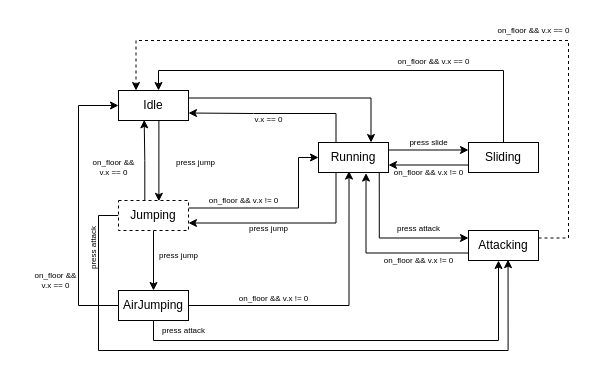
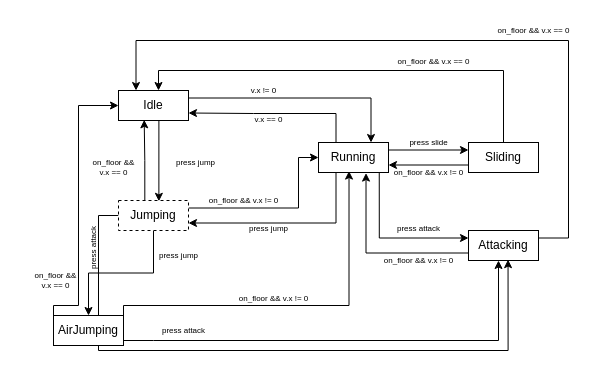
(444, 41) -> (444, 41)
none -> (264, 91)
(154, 306) -> (89, 331)
